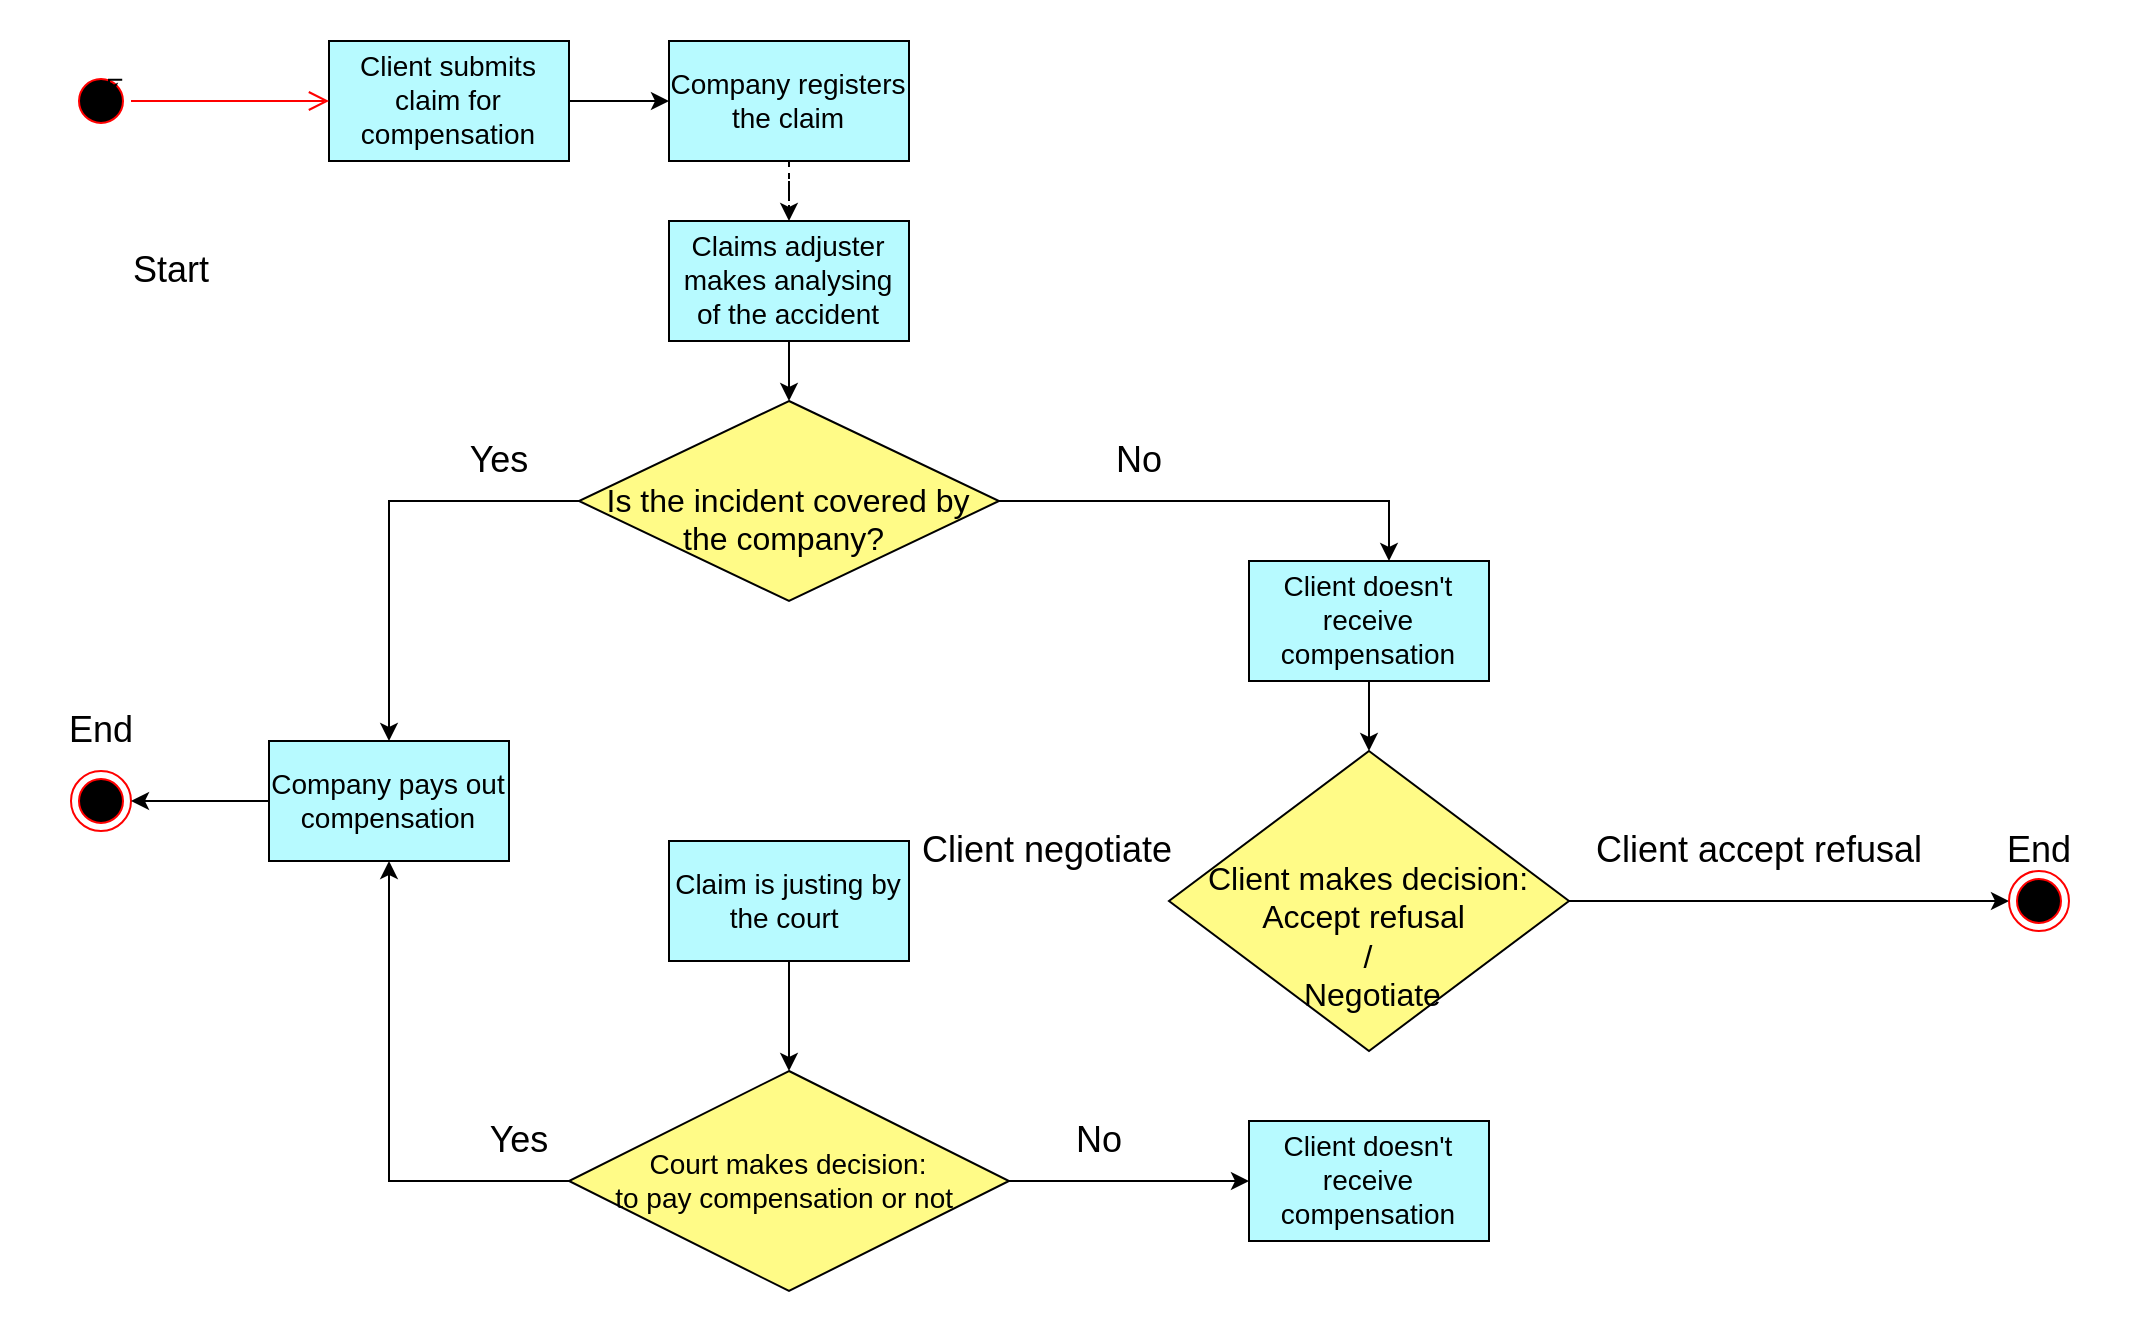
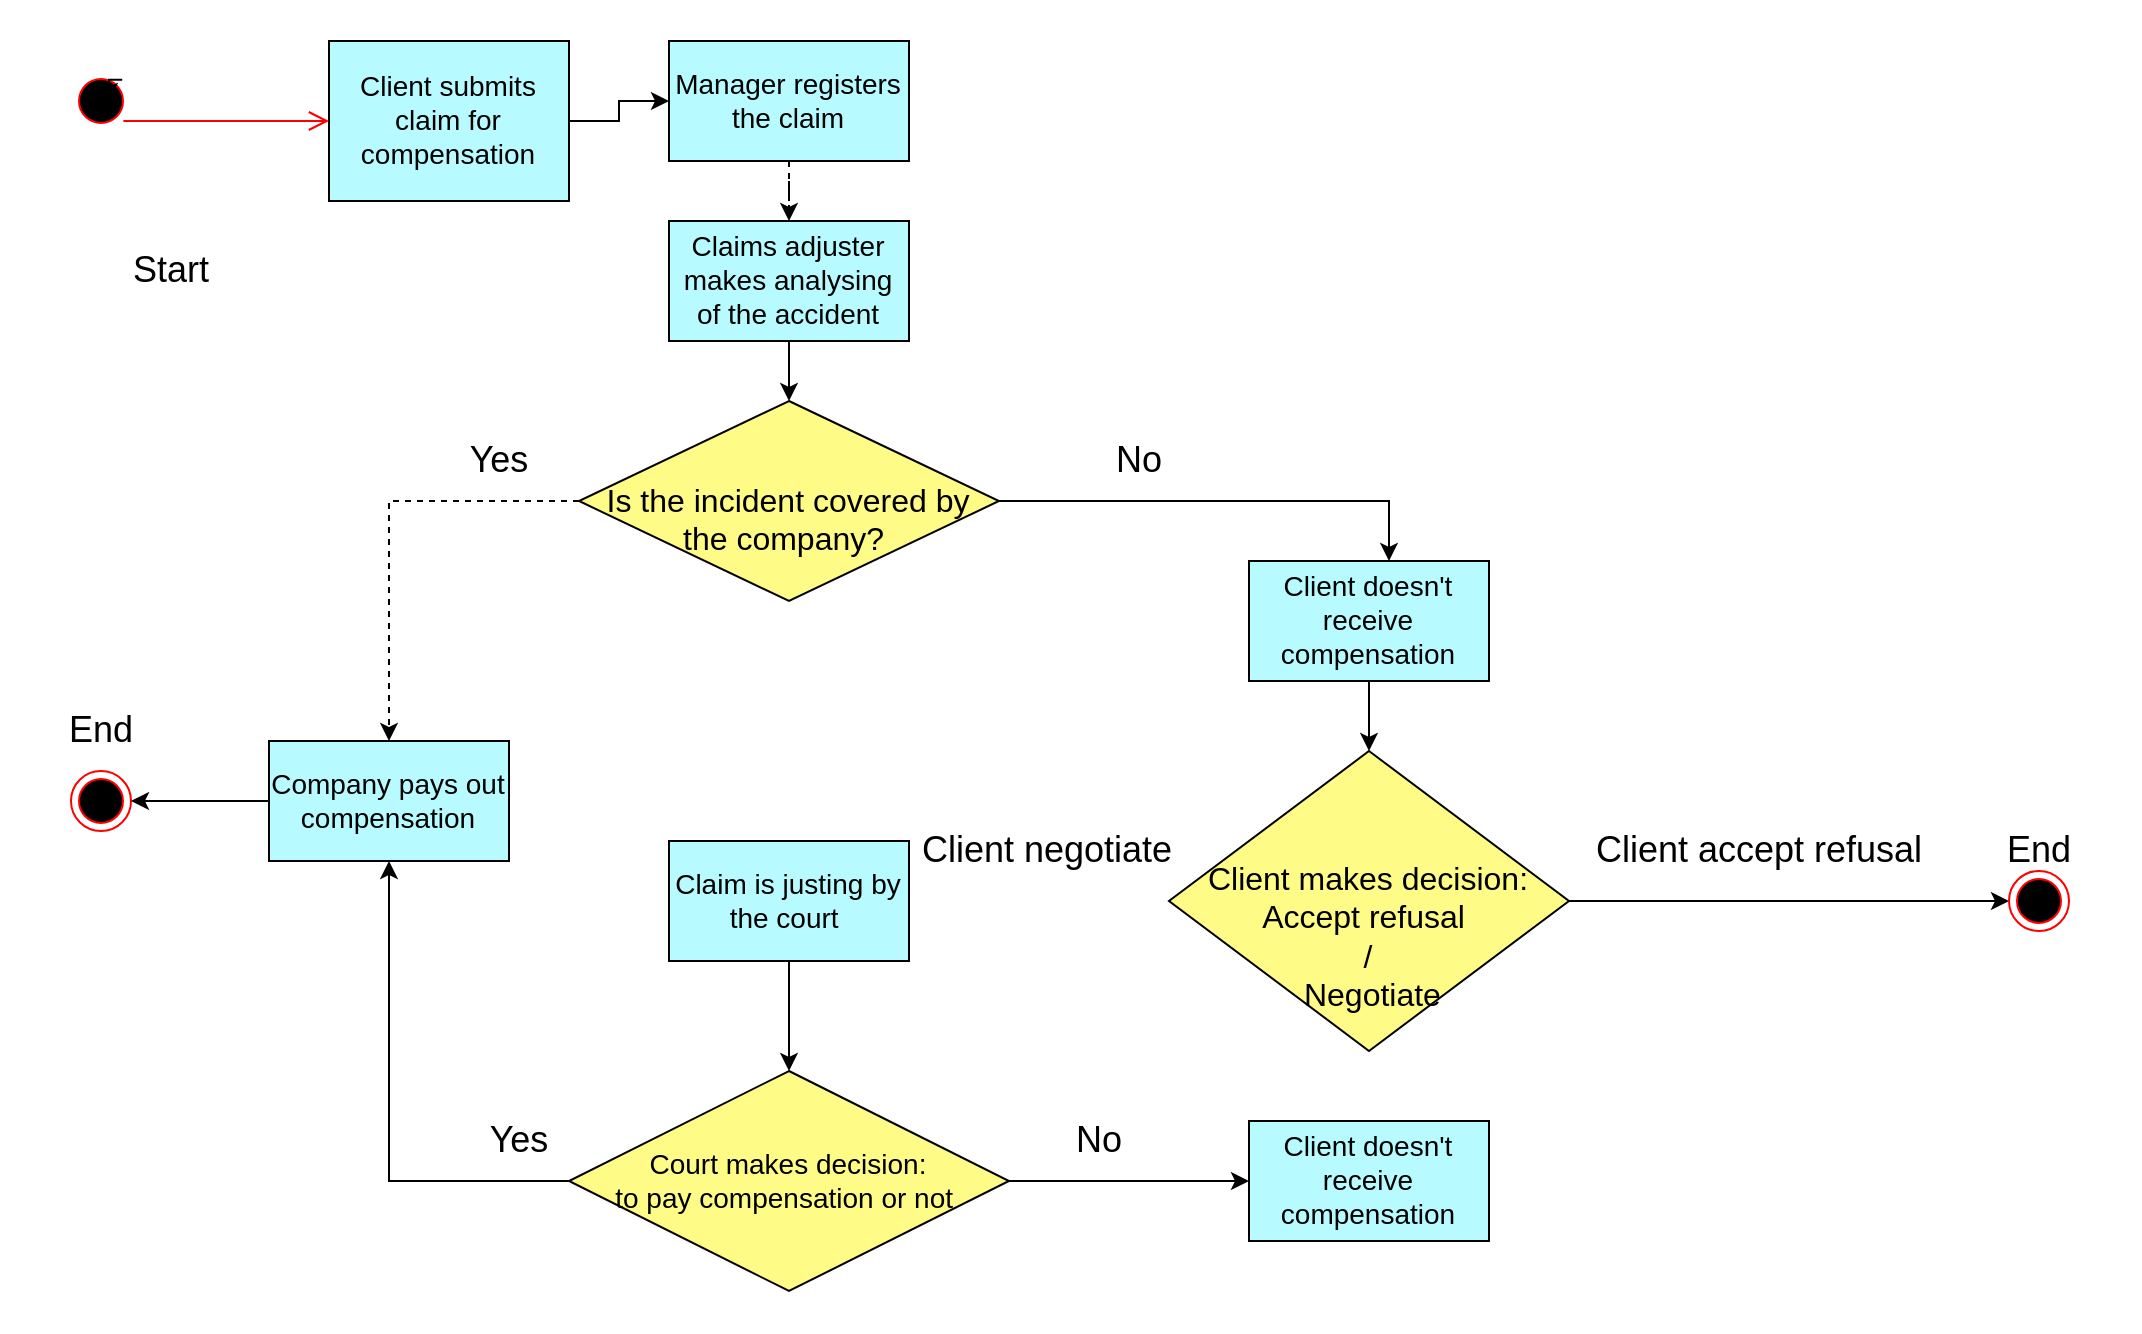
(449, 101) -> (449, 121)
(789, 101) -> (789, 101)
(389, 522) -> (389, 522)
